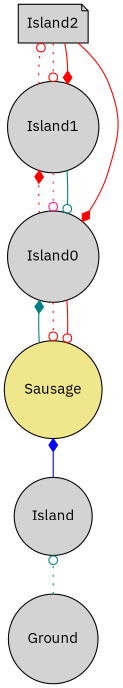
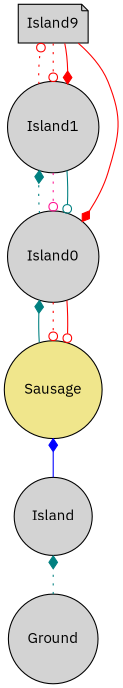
(53, 24) -> (53, 24)
(39, 198) -> (39, 198)
(53, 579) -> (53, 581)
